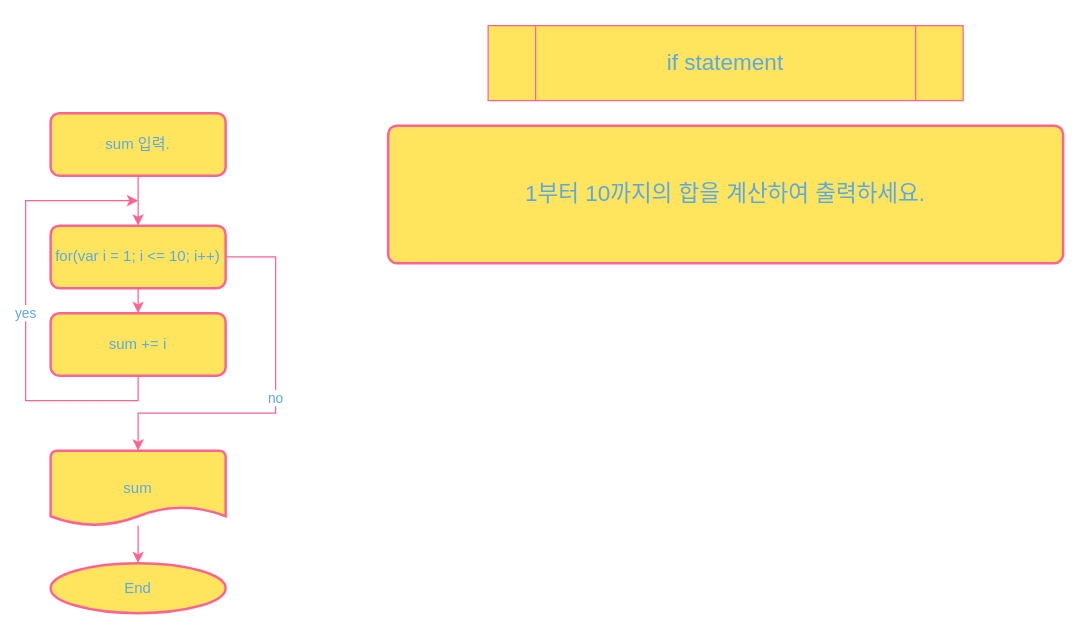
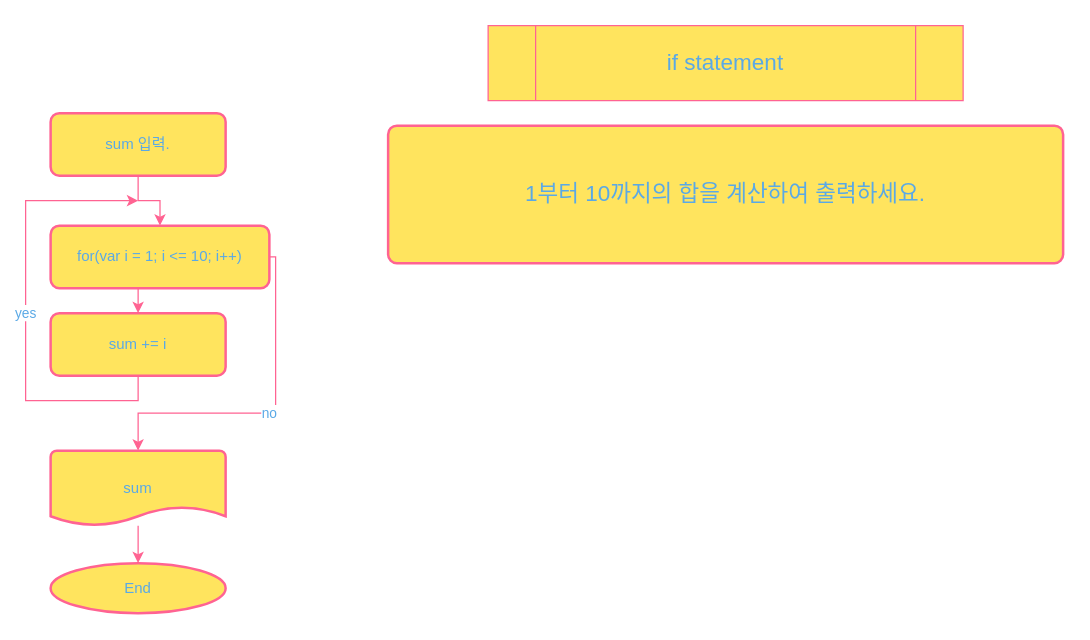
(138, 257) -> (160, 257)
